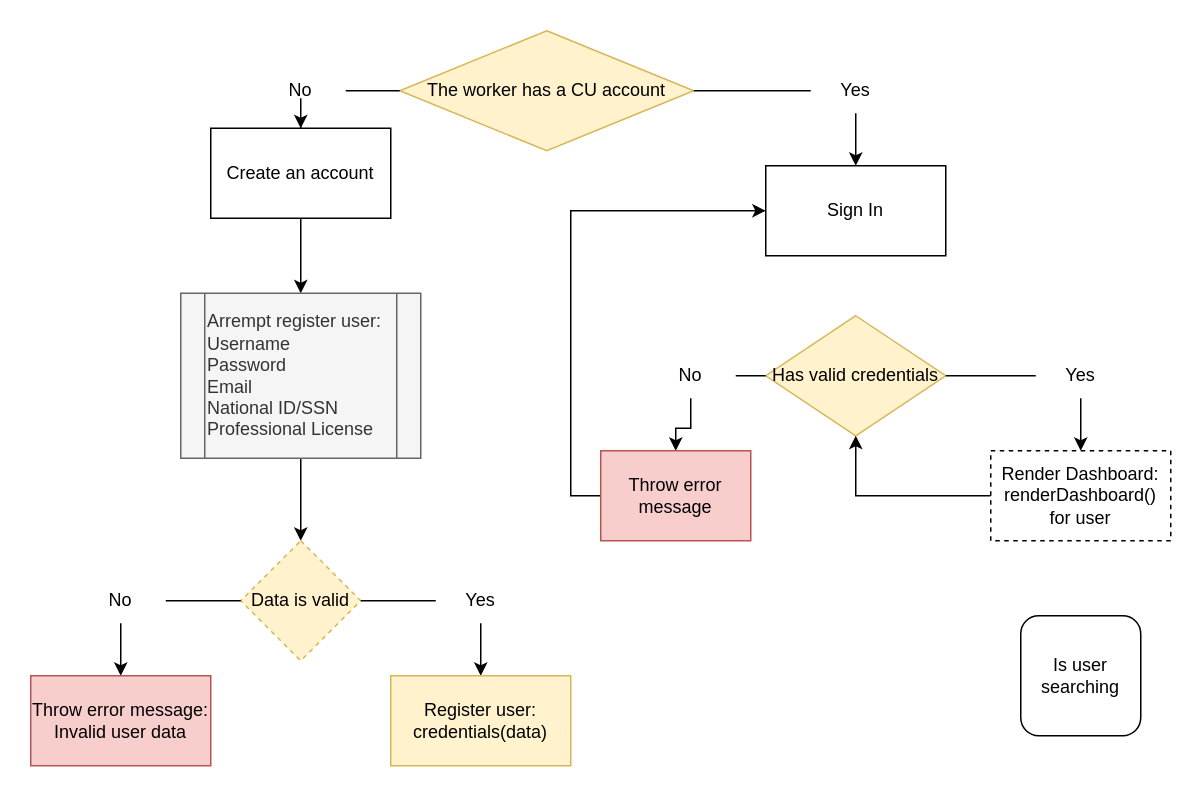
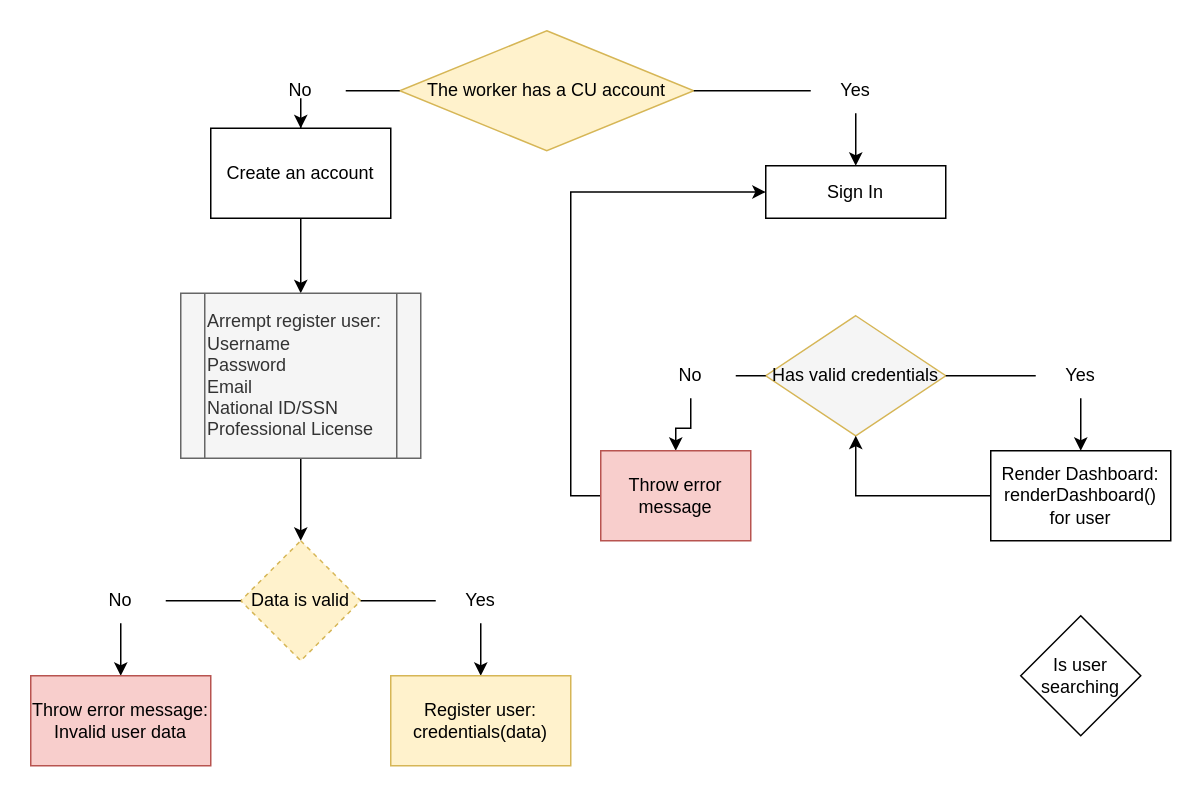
(856, 211) -> (856, 192)
(856, 376) -> (856, 376)
(1081, 496) -> (1081, 496)
(1081, 676) -> (1081, 676)
